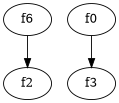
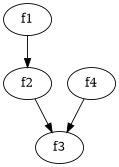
(28, 20) -> (28, 20)
(92, 20) -> (92, 84)
none -> (42, 112)
